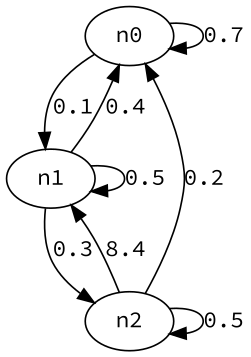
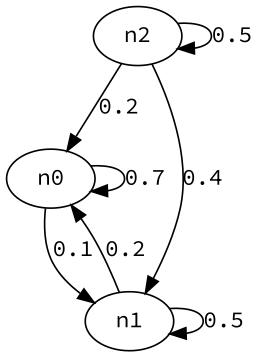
(125, 107) -> (125, 250)
(125, 250) -> (202, 179)
(50, 256) -> none
